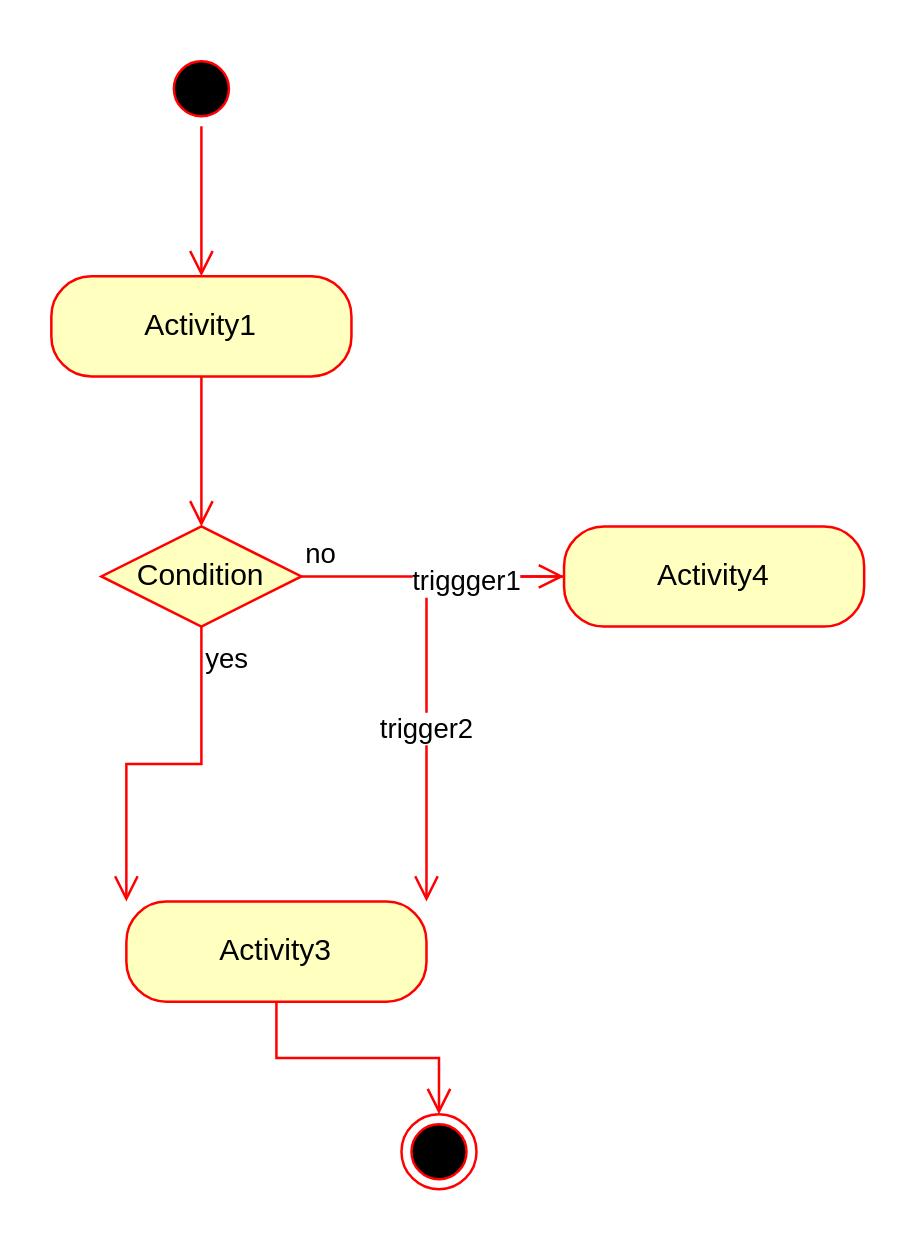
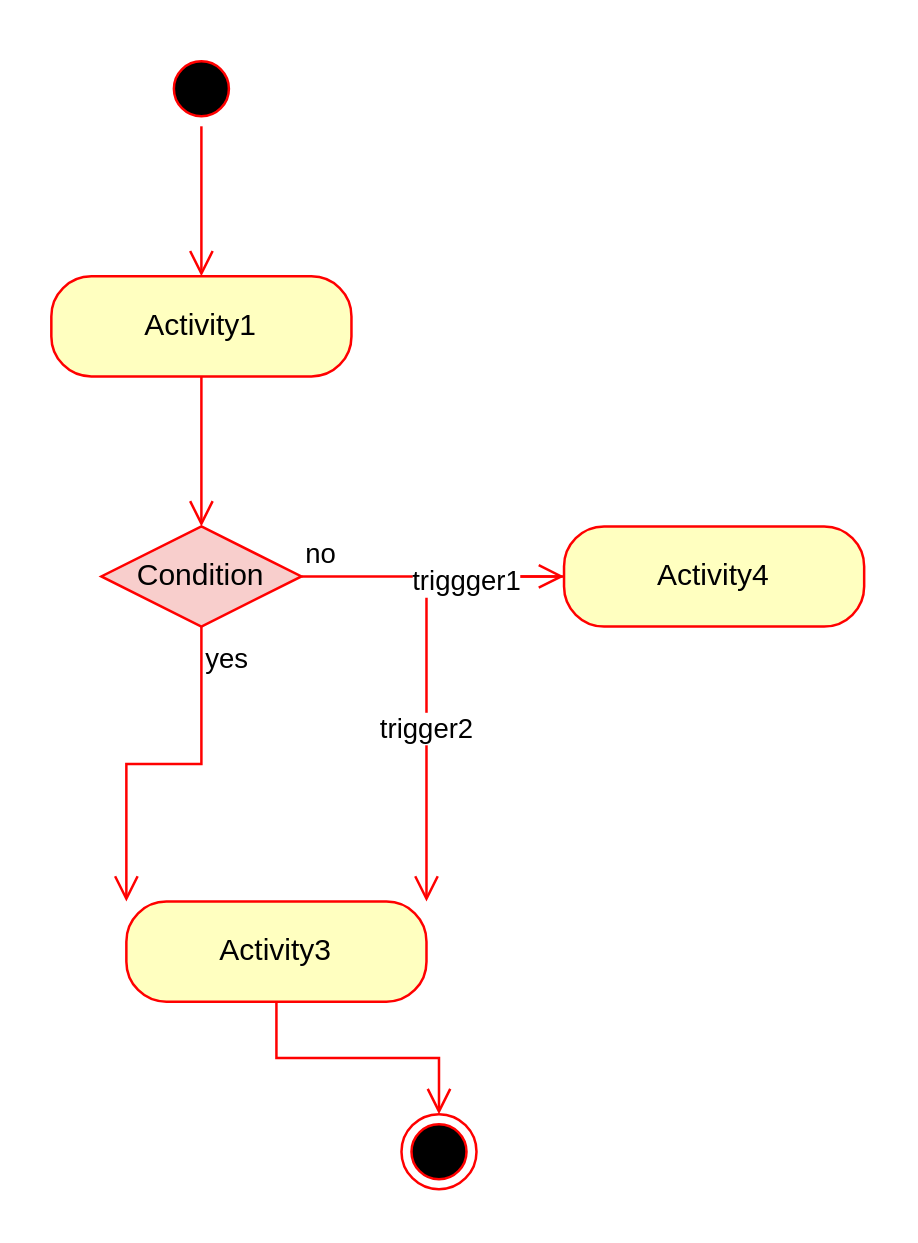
(201, 576) -> (201, 576)
